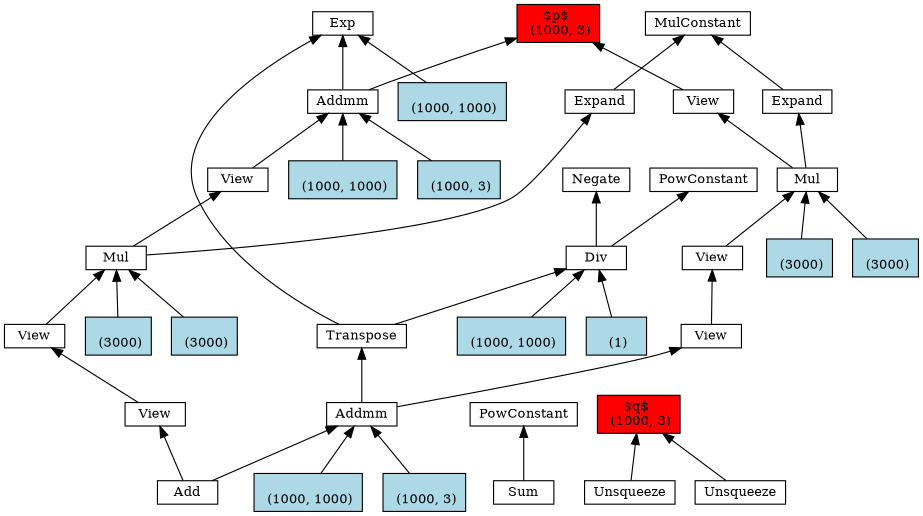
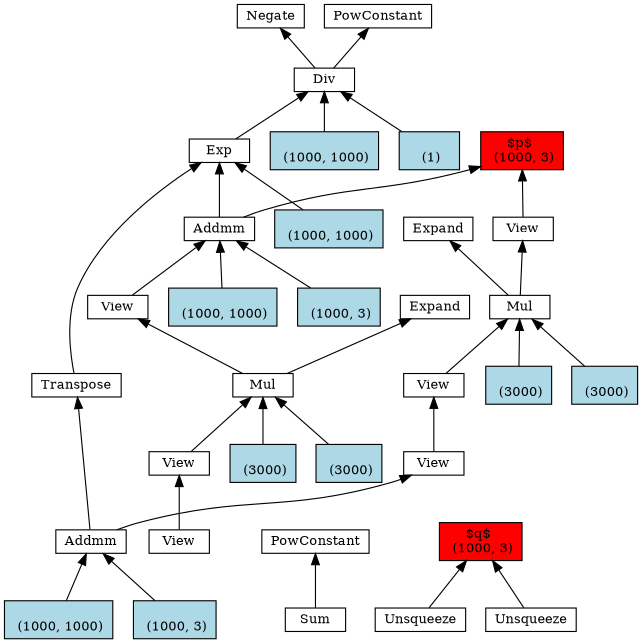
(698, 23) -> none
(475, 298) -> (267, 118)
(188, 492) -> none
